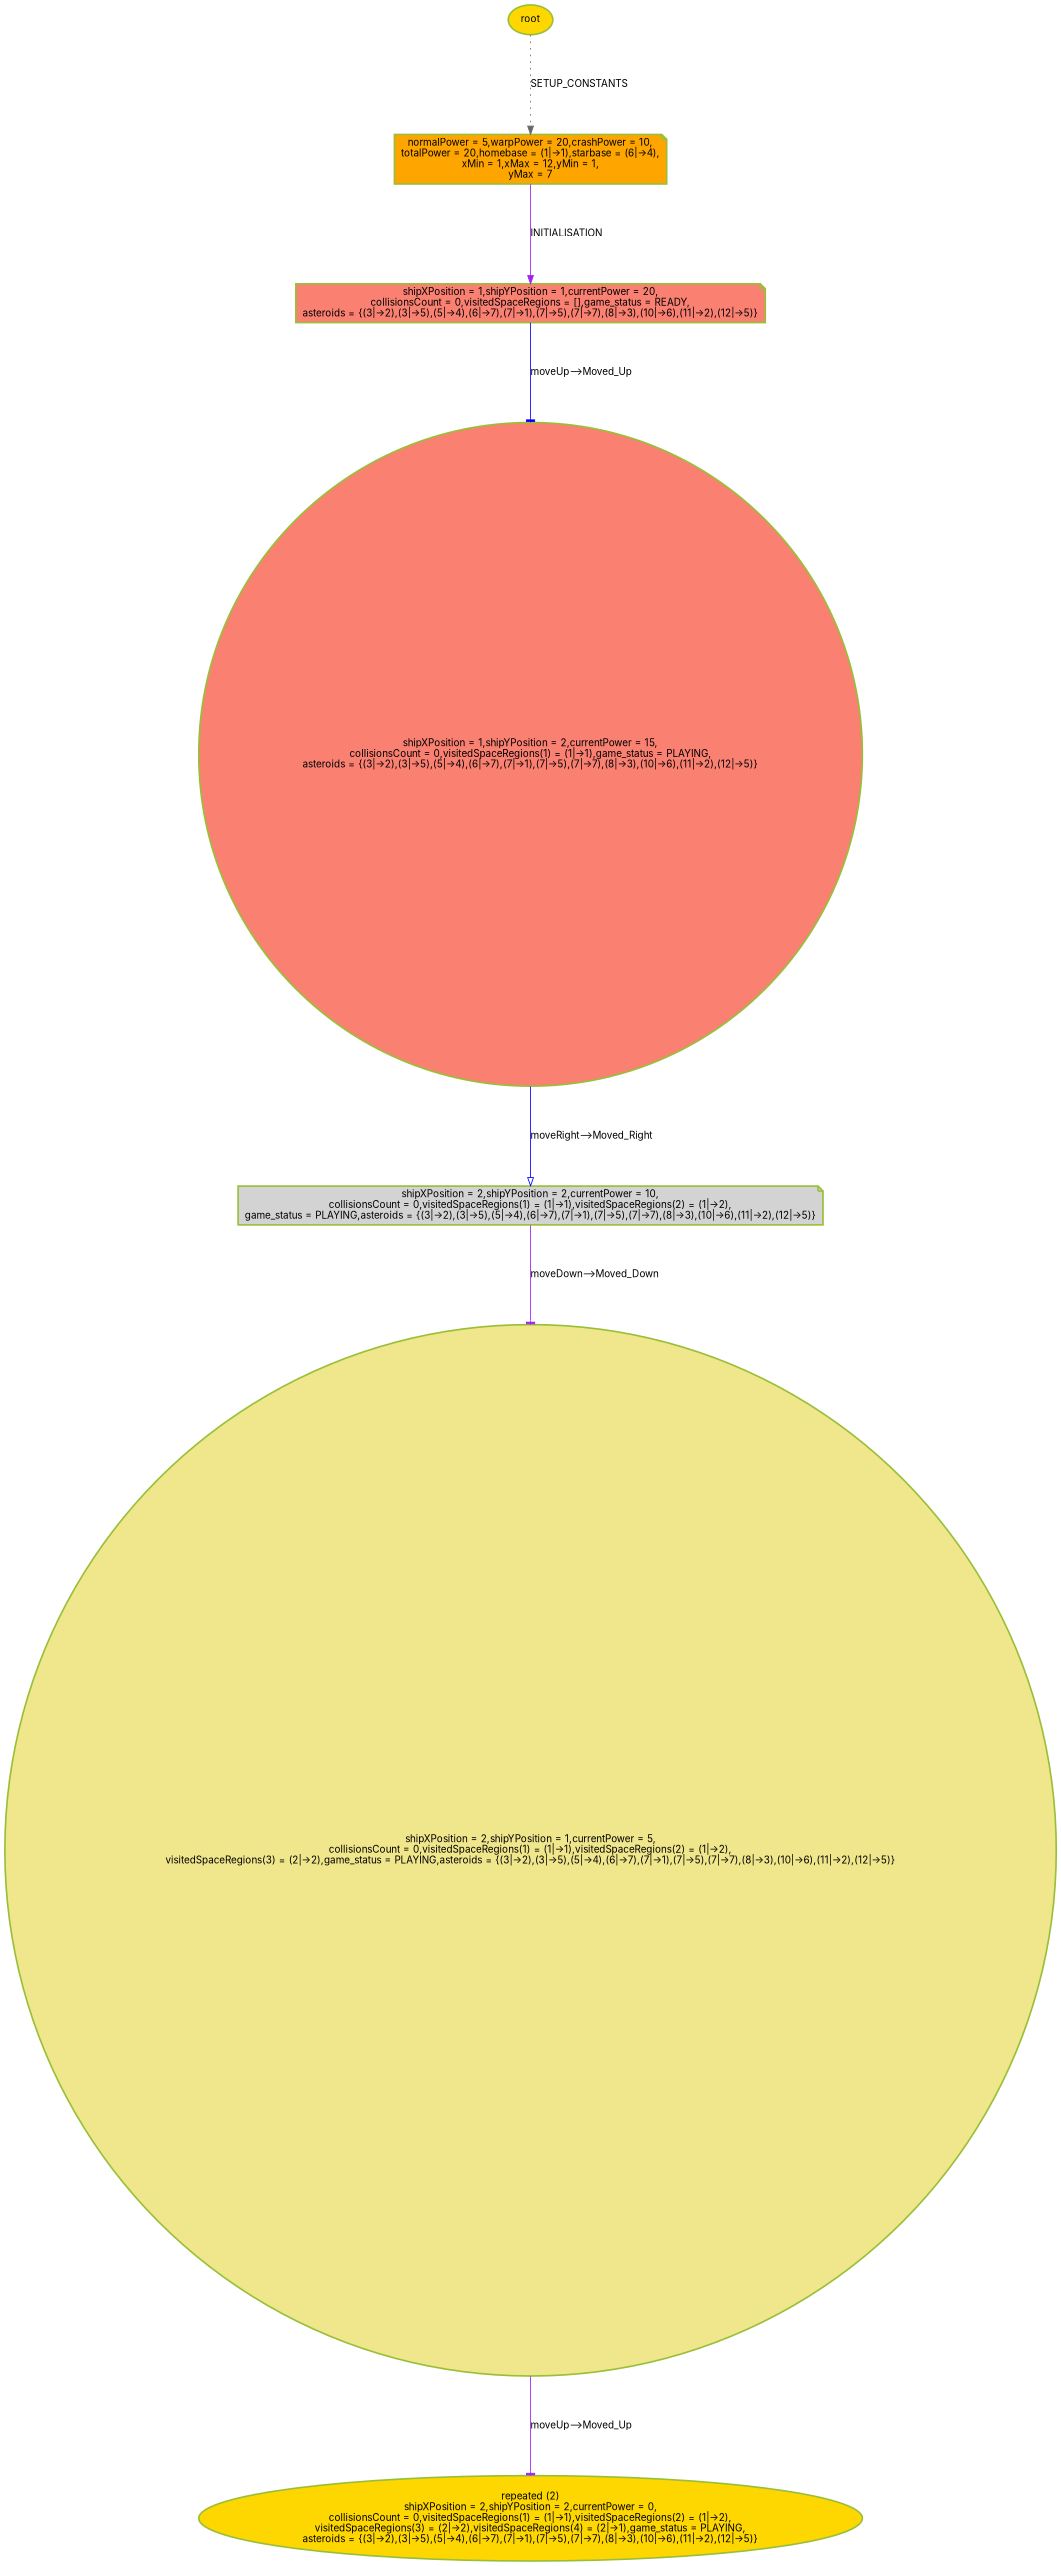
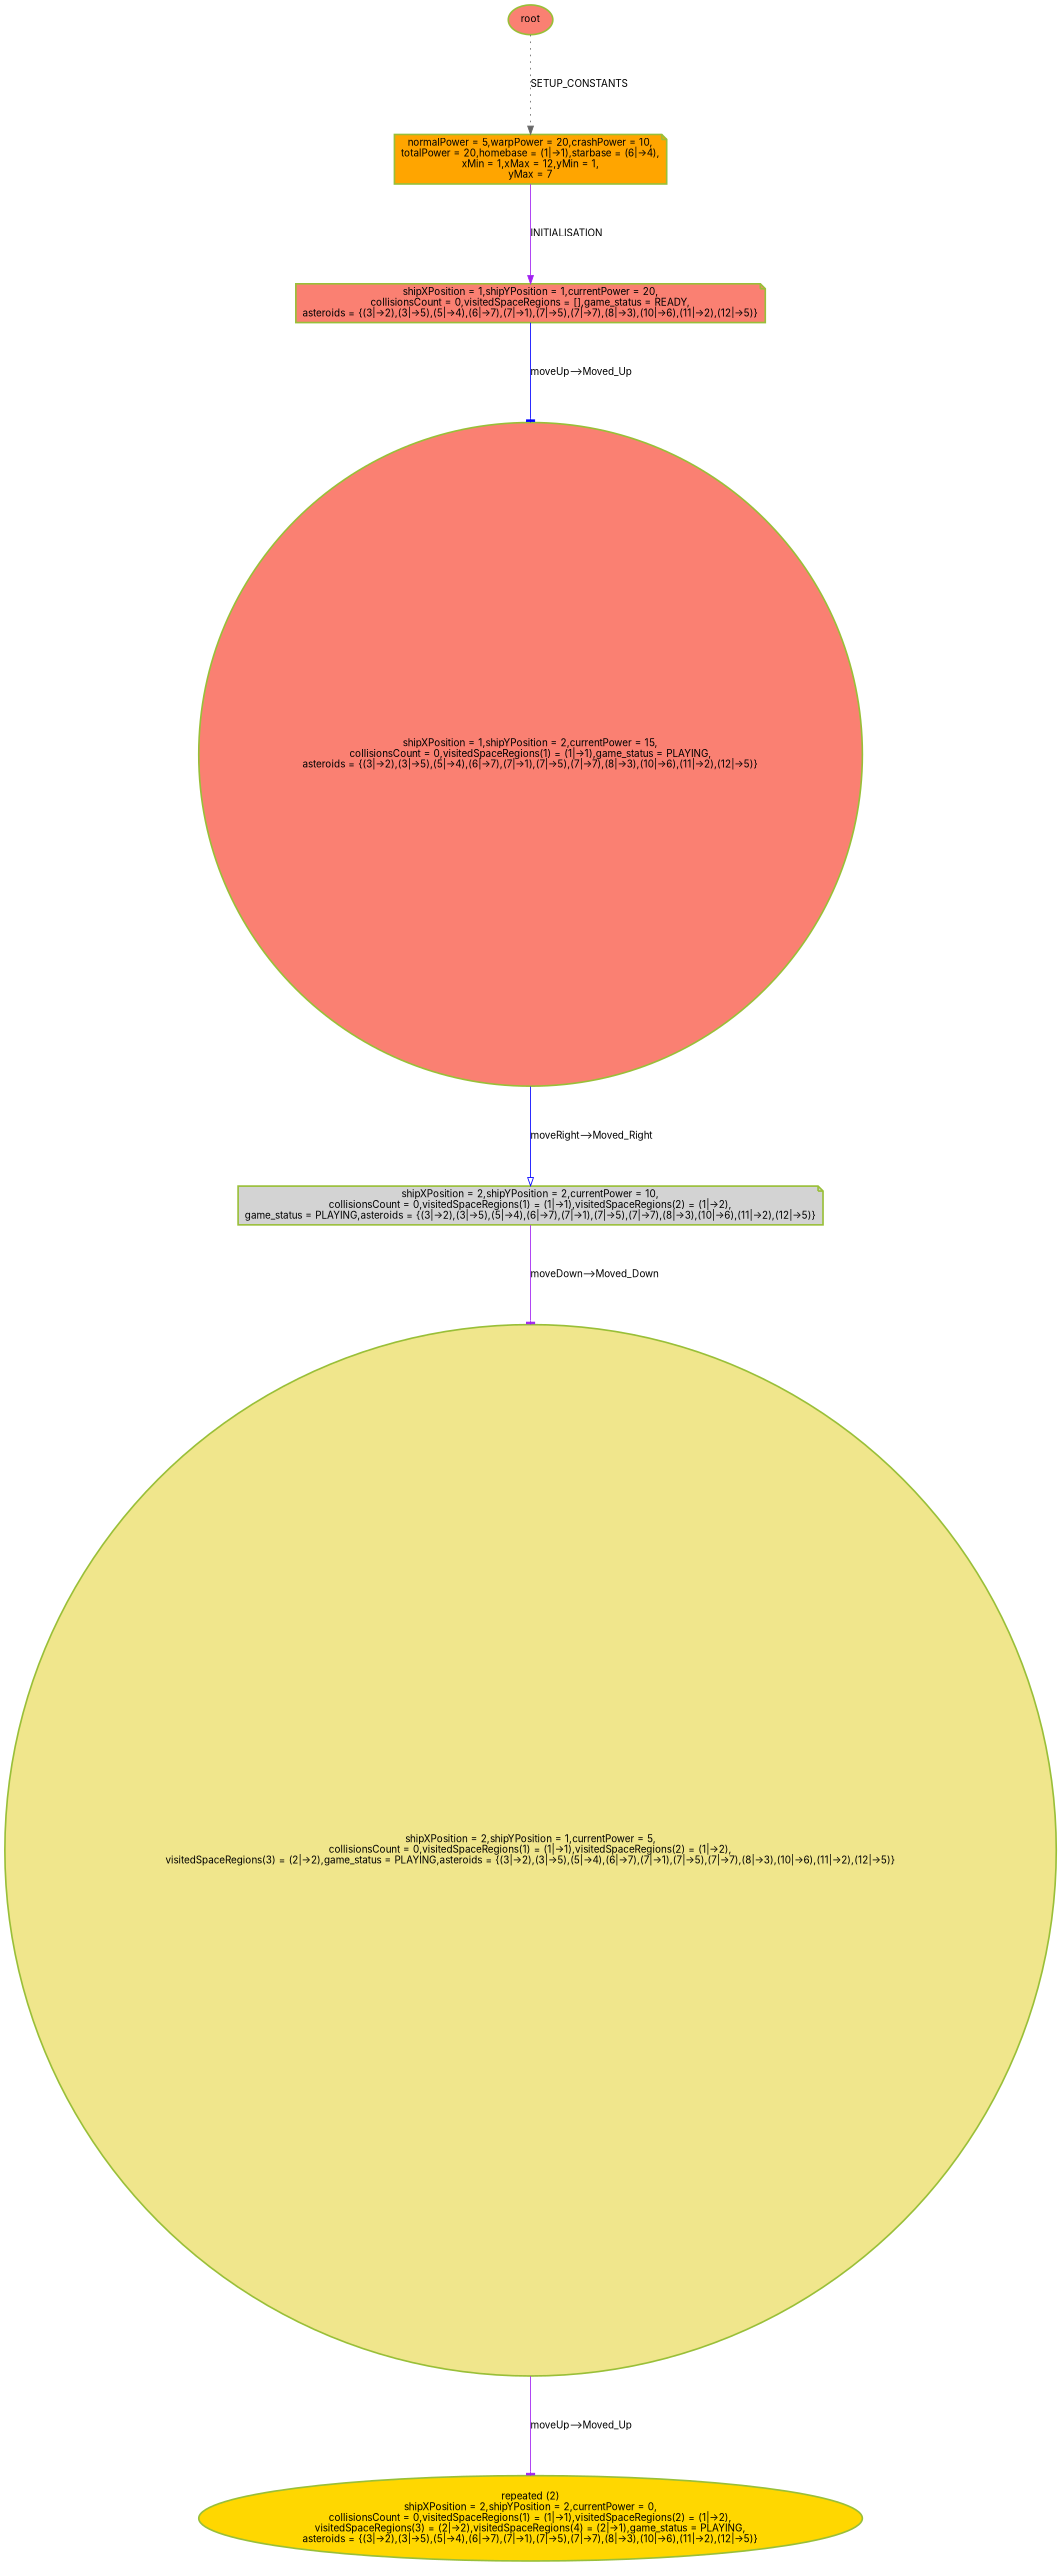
(531, 20) -> (531, 20)
